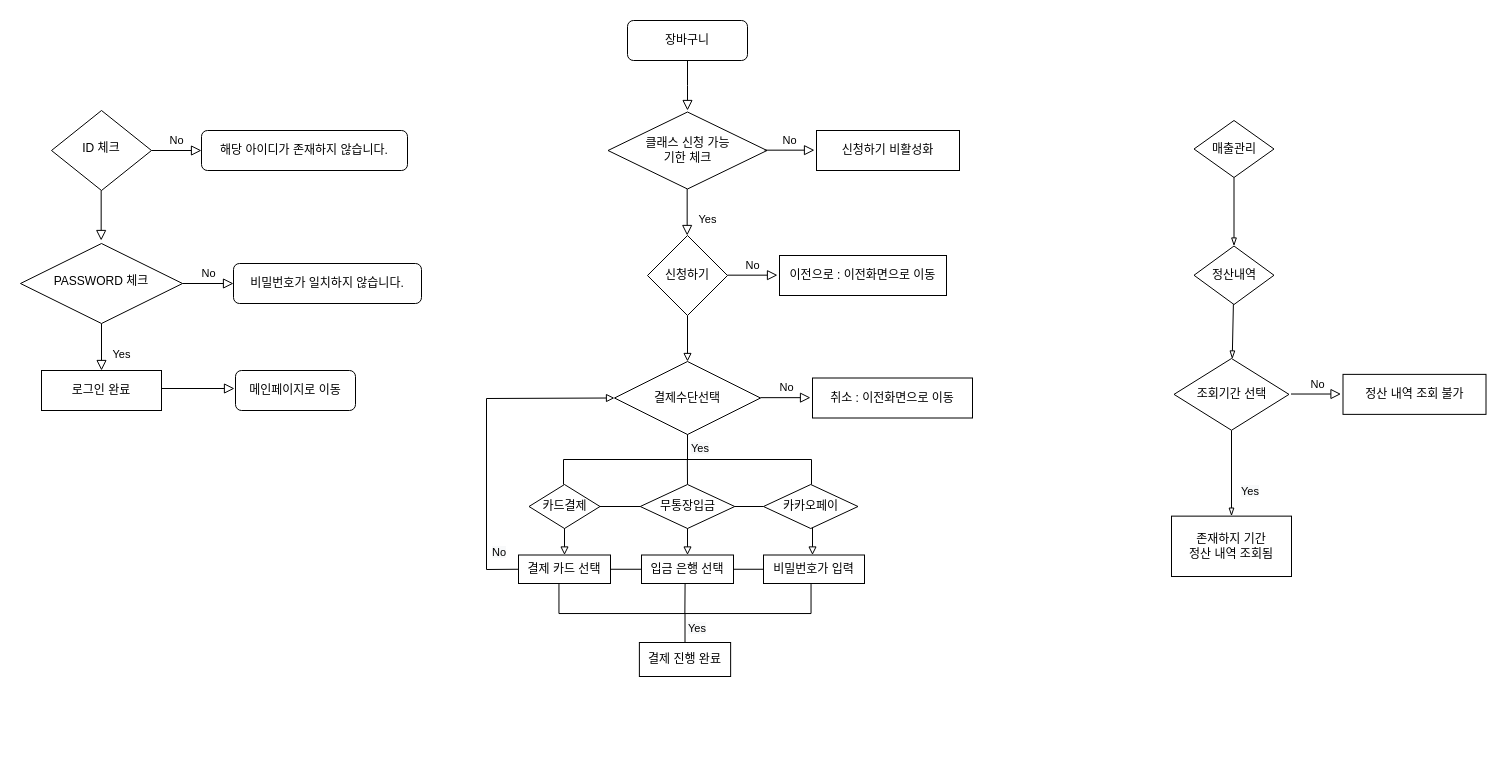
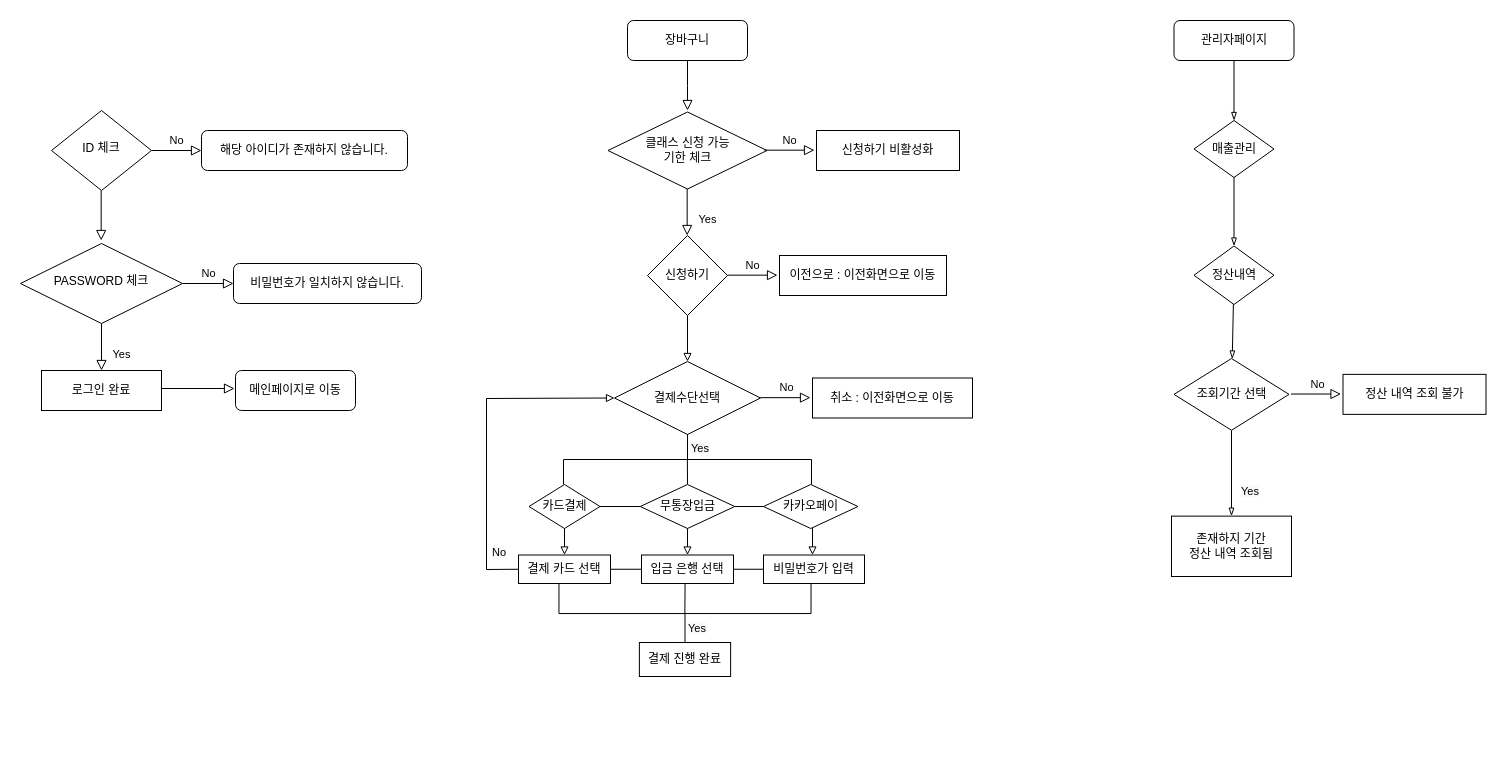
none -> (1234, 41)
none -> (1234, 86)
